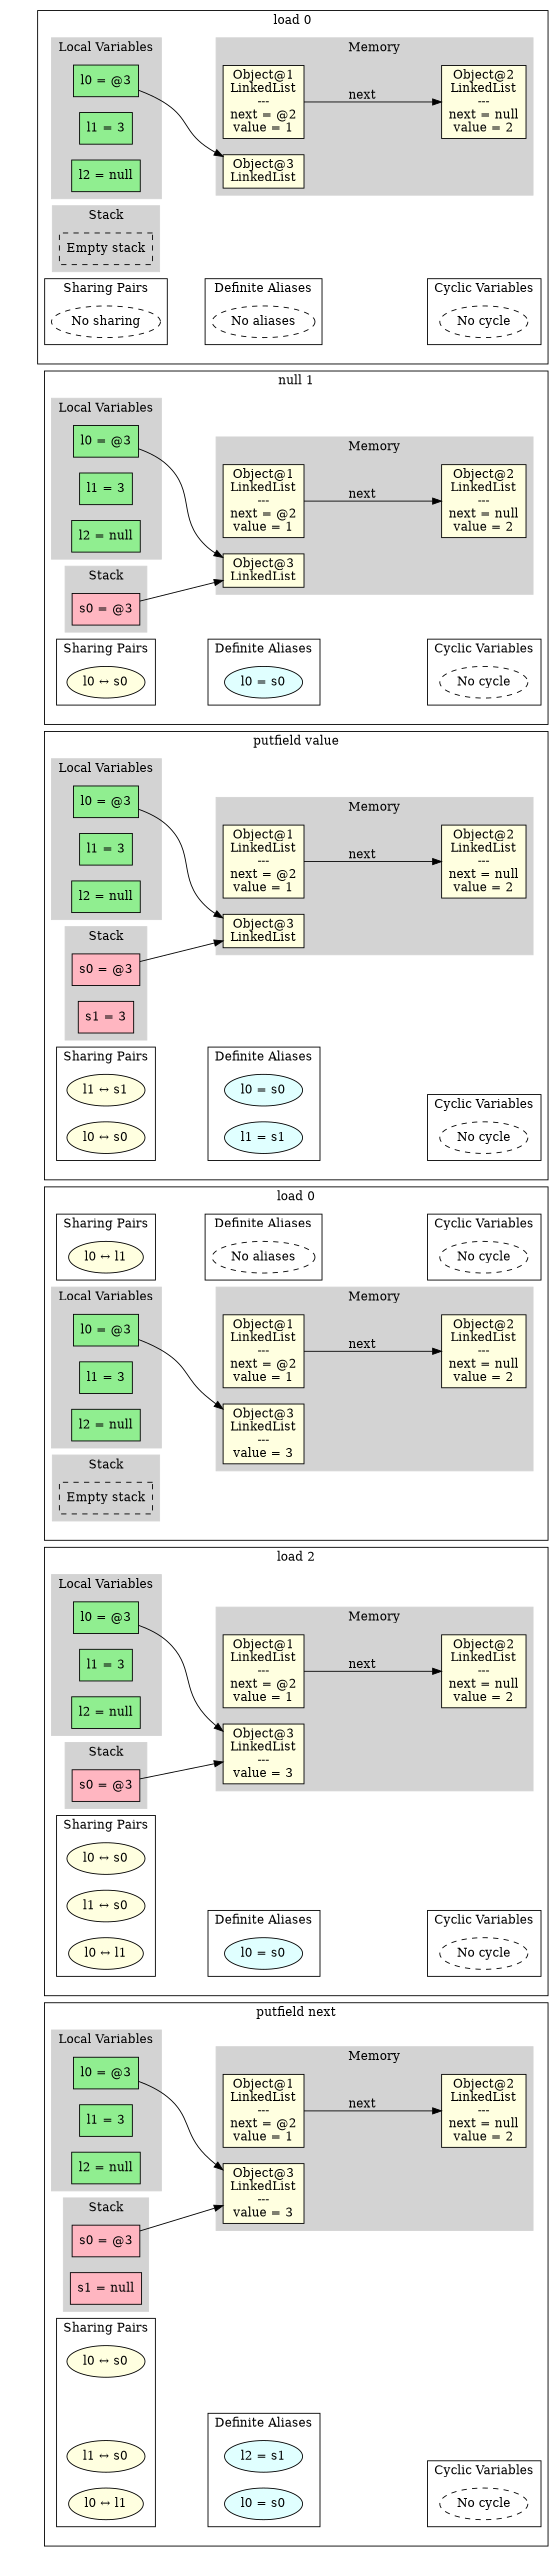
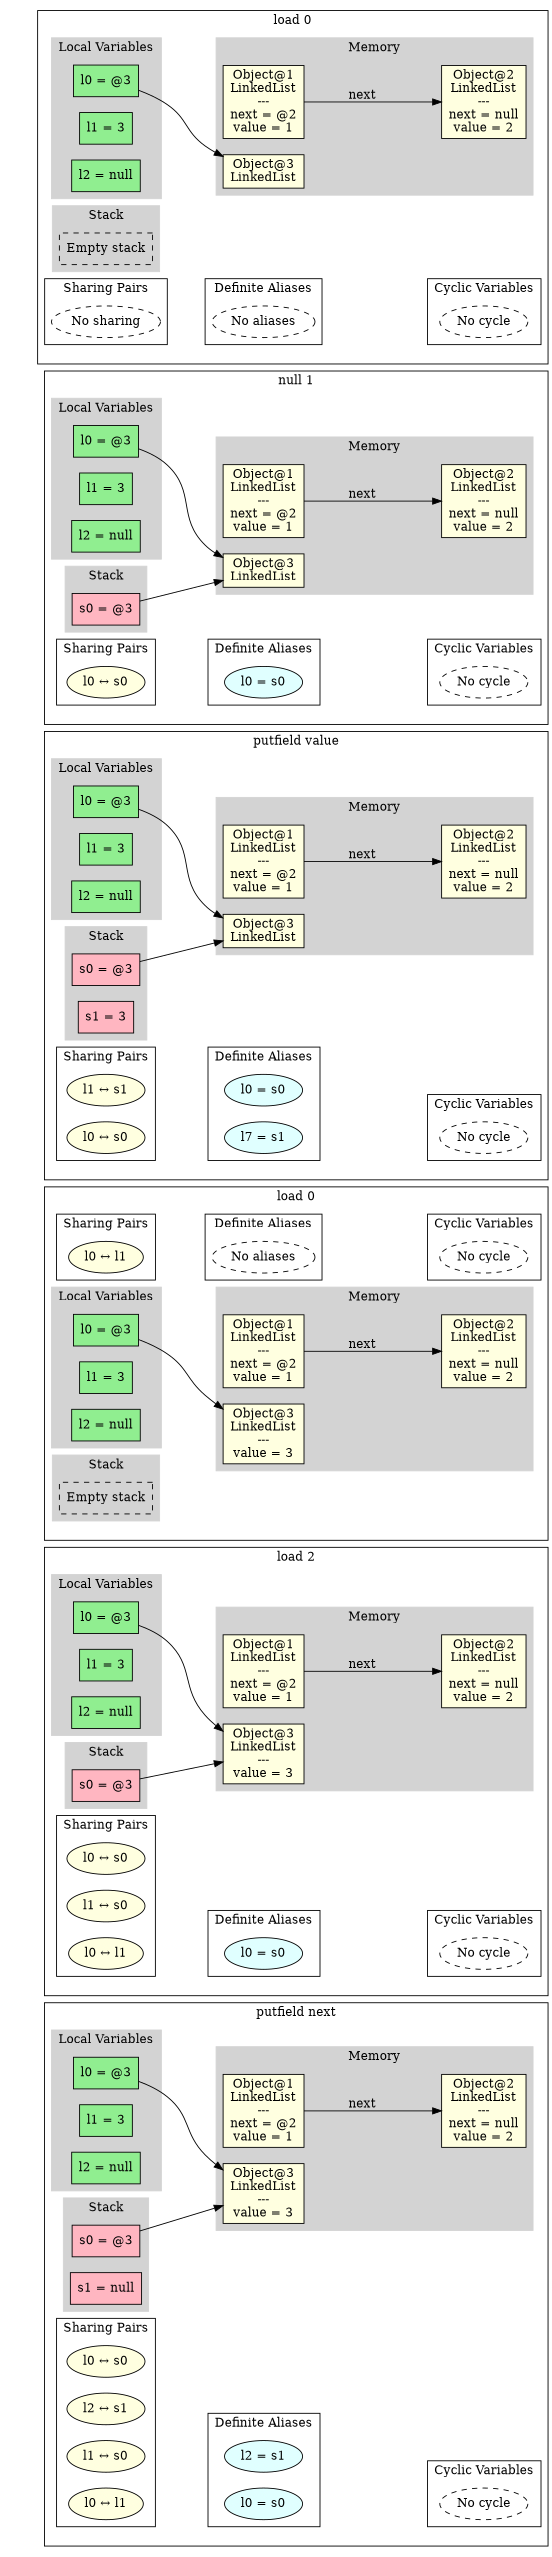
(264, 1138) -> (264, 1138)
none -> (106, 2409)
